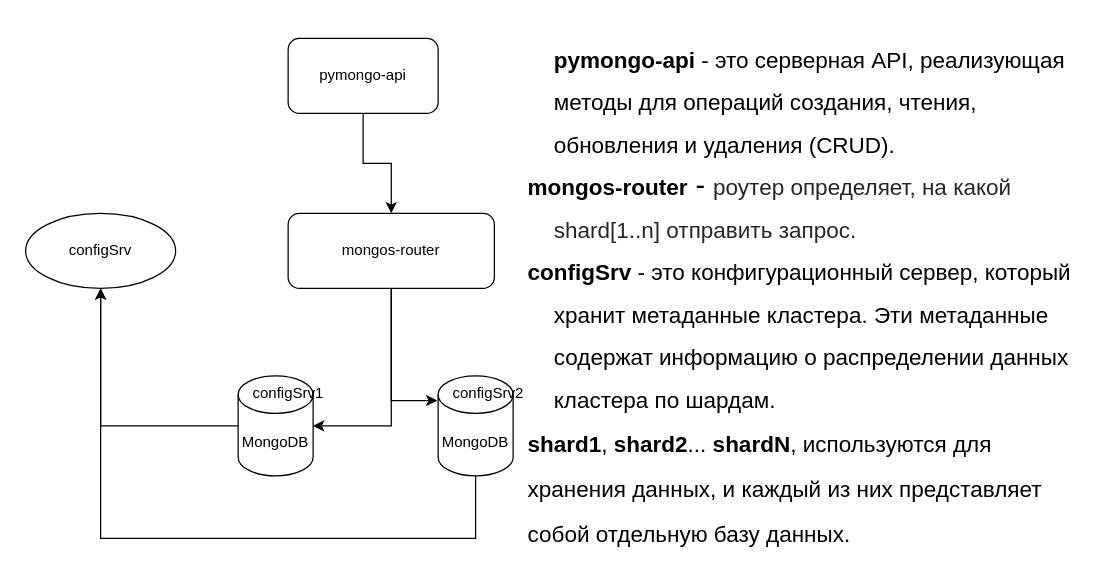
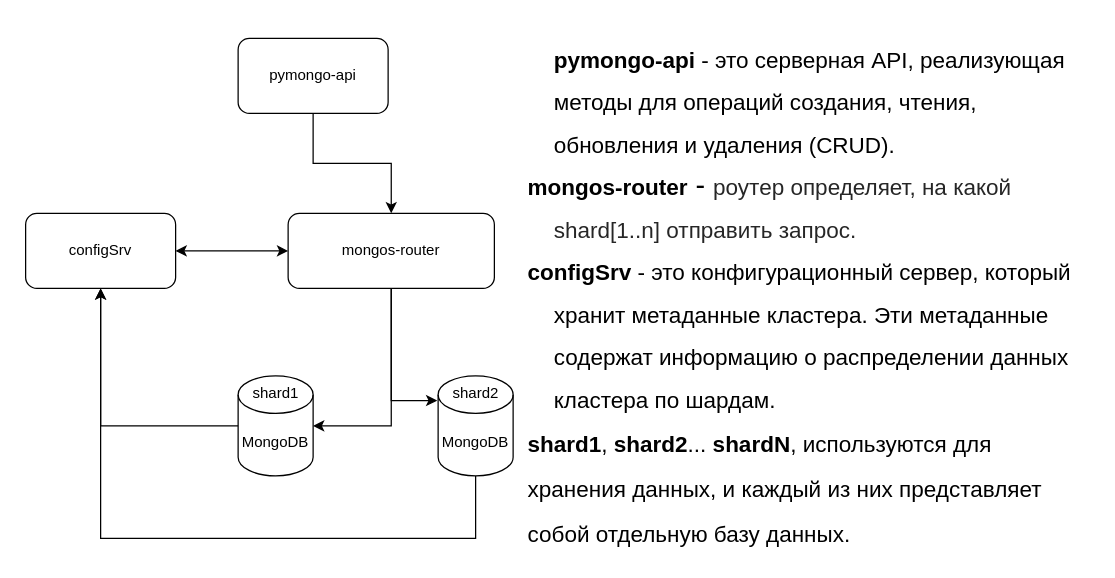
(363, 76) -> (313, 76)
(101, 251) -> (101, 251)
none -> (232, 251)
(293, 393) -> (278, 393)
(493, 393) -> (478, 393)
